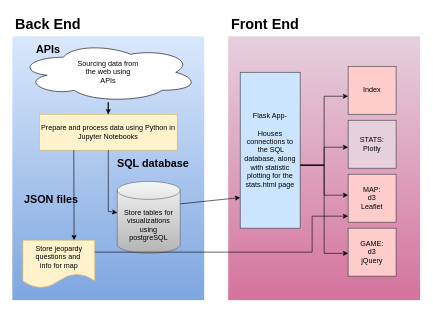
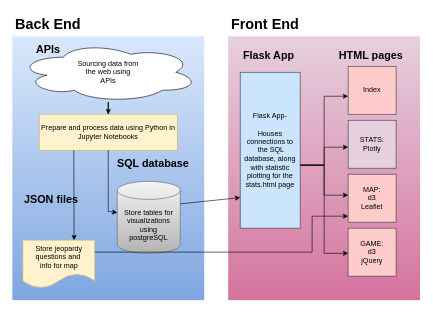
none -> (273, 54)
none -> (375, 54)
